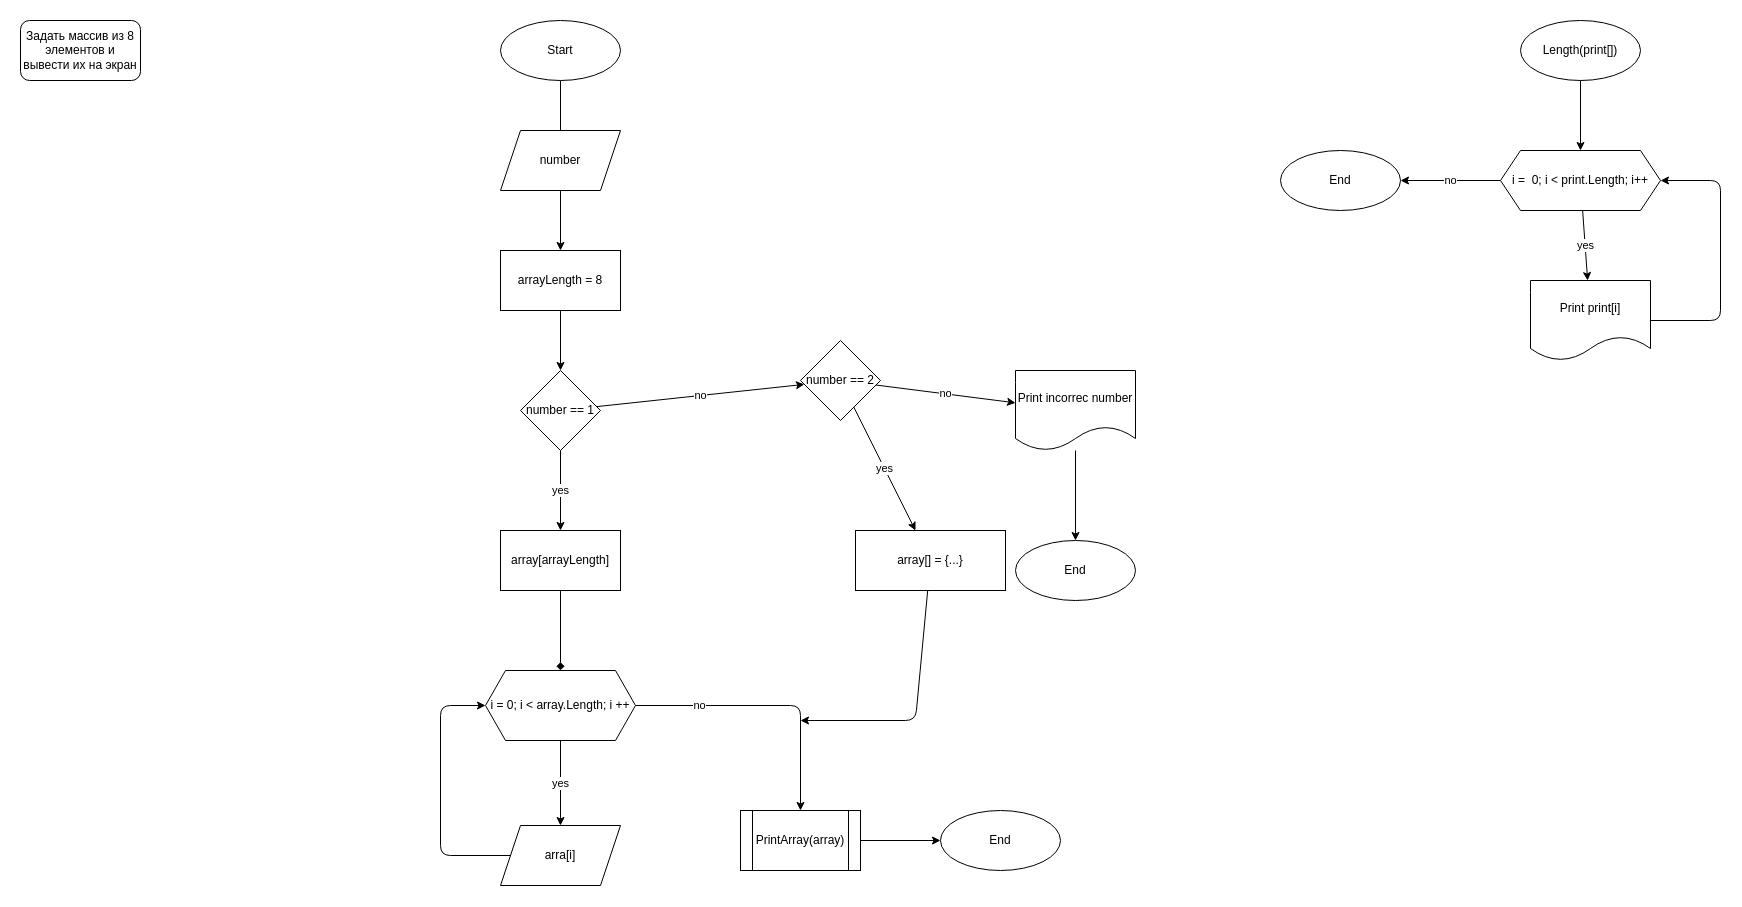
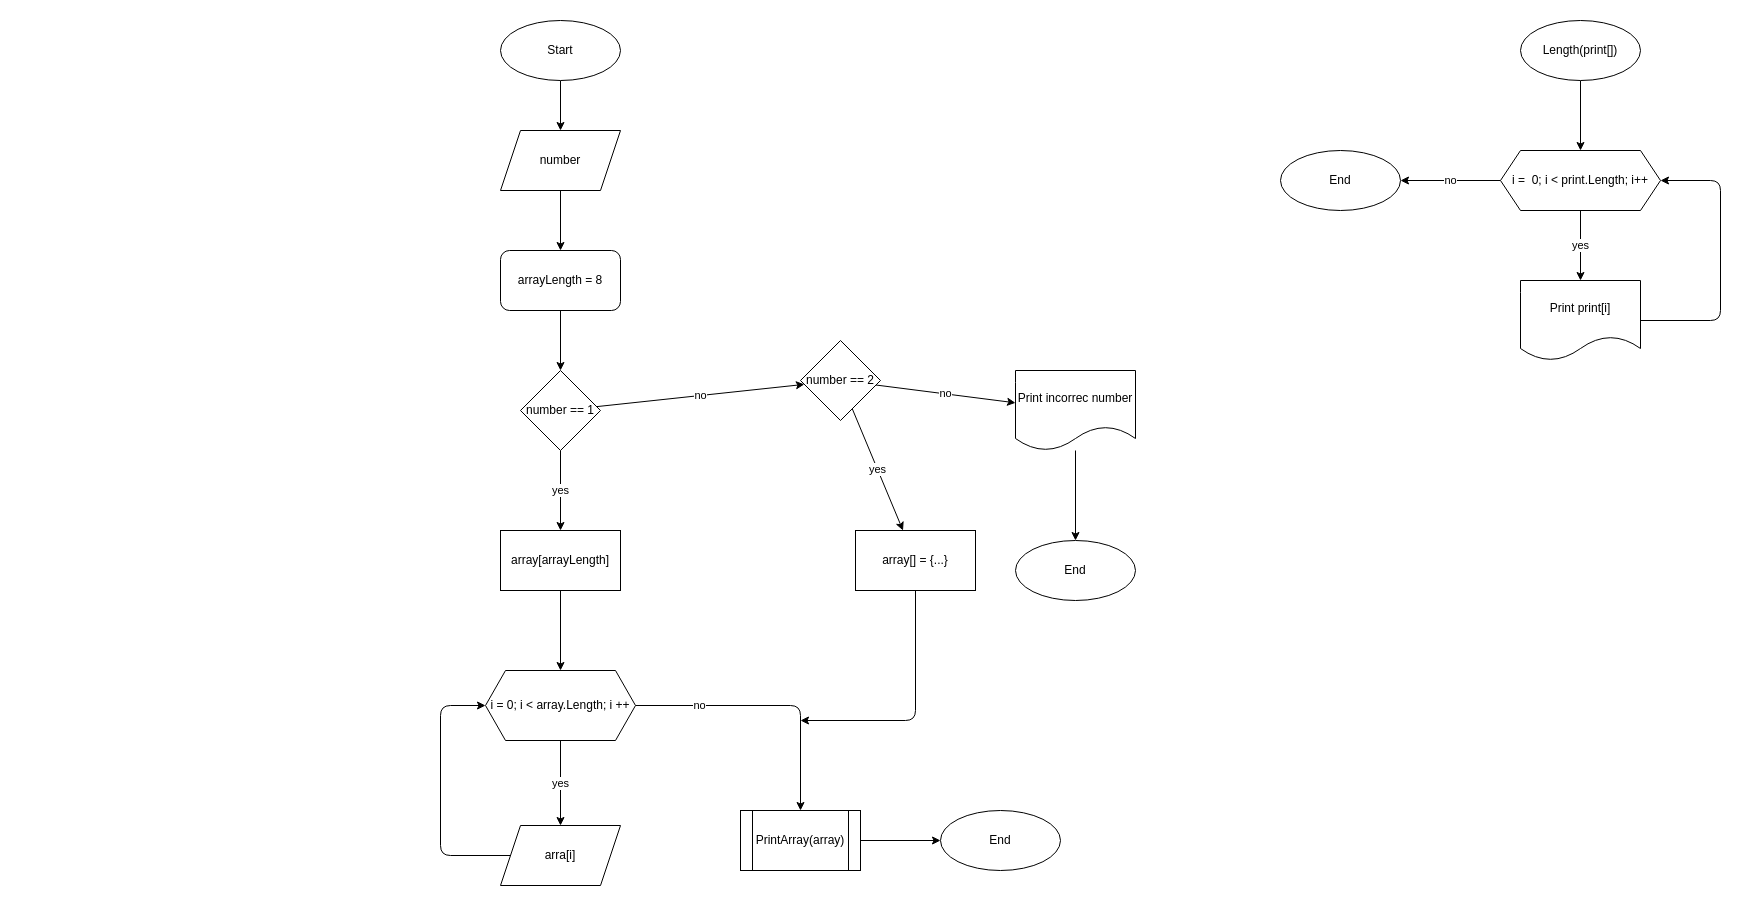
(81, 51) -> none
(561, 125) -> (561, 122)
(561, 281) -> (561, 281)
(1591, 321) -> (1581, 321)
(931, 561) -> (916, 561)
(561, 662) -> (561, 662)
